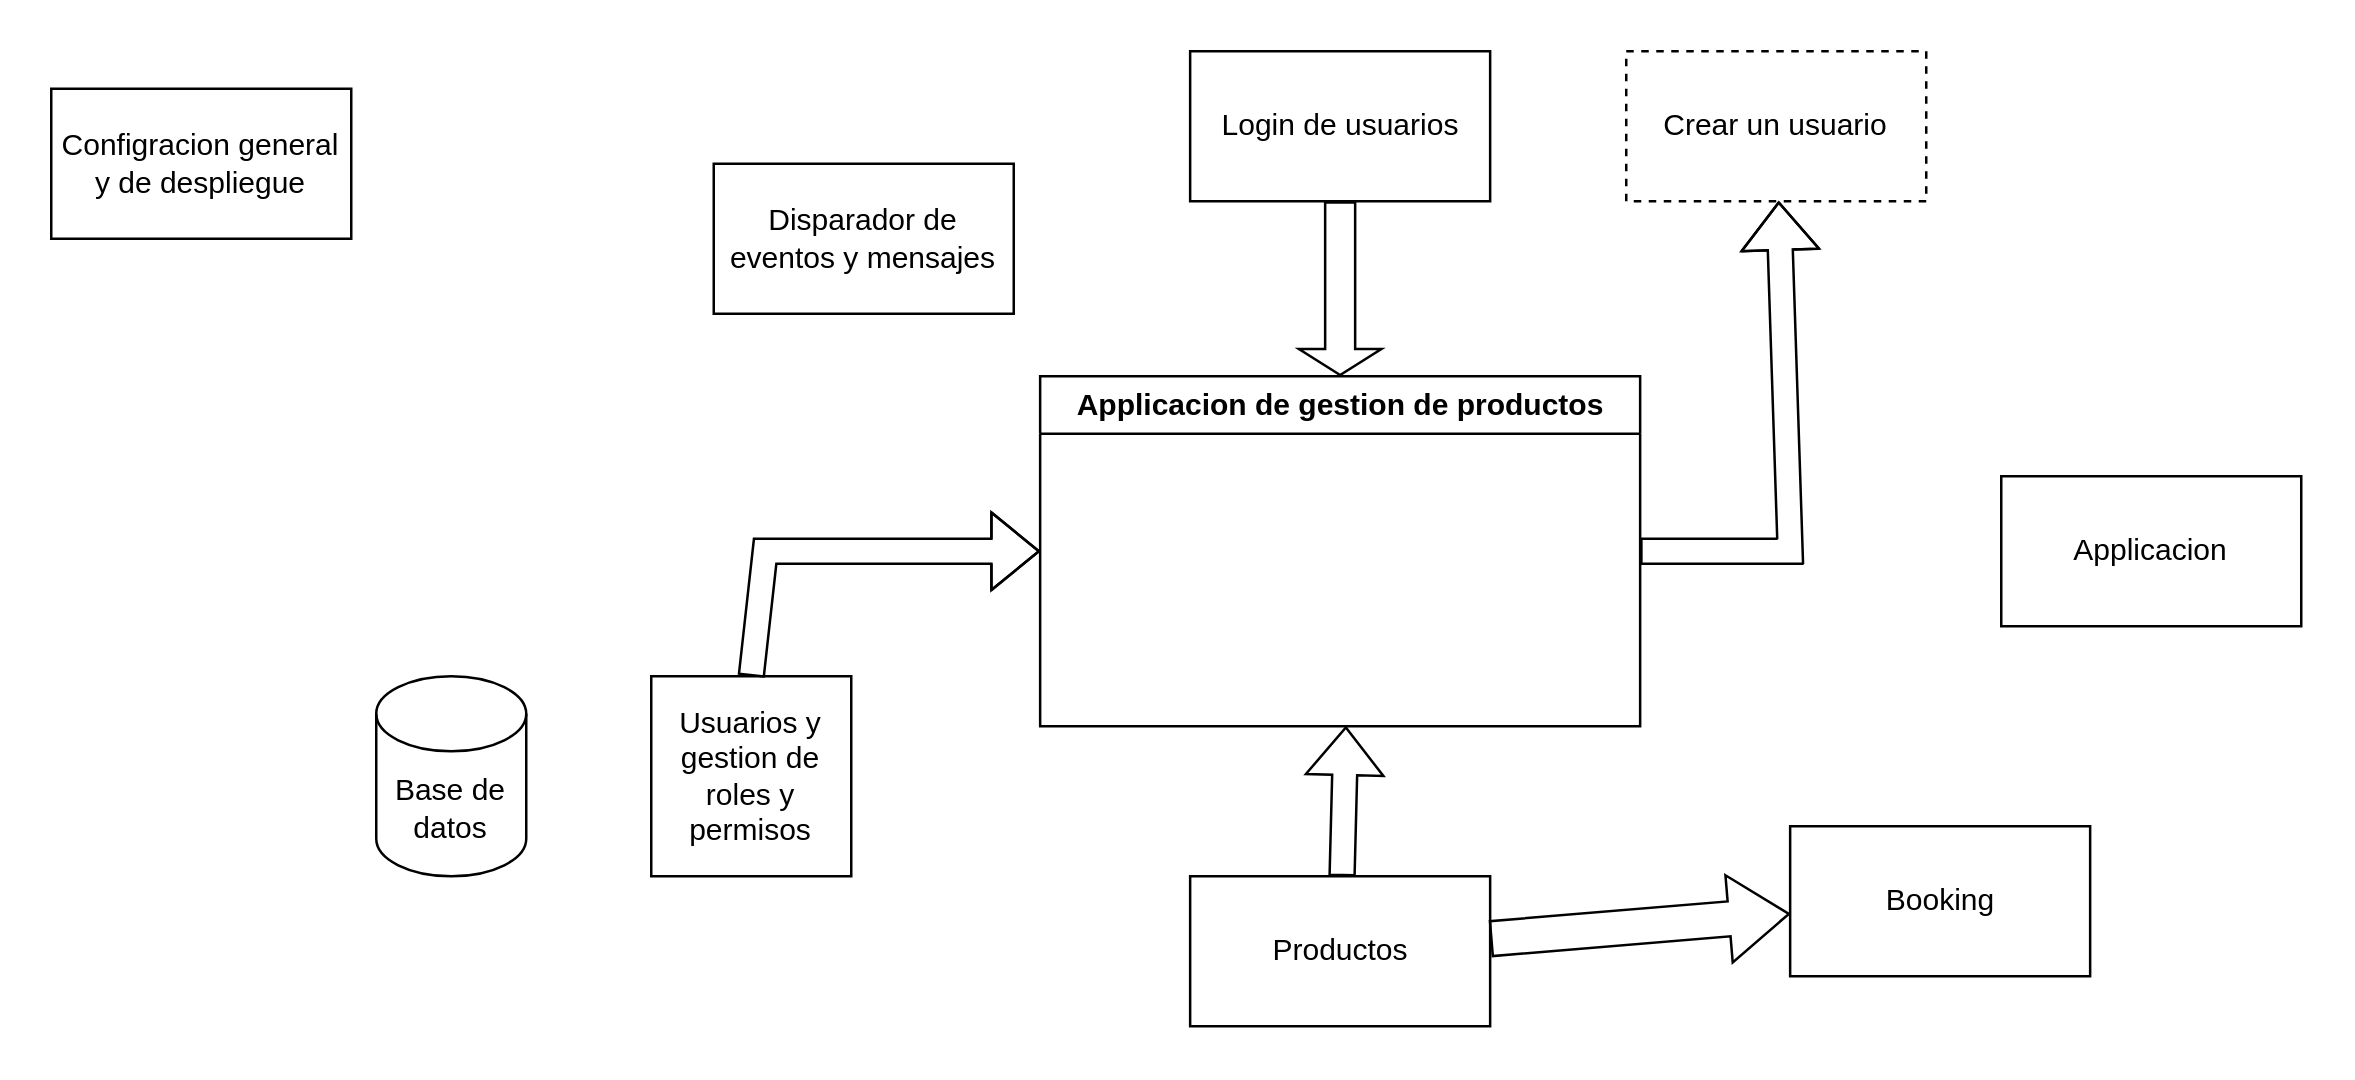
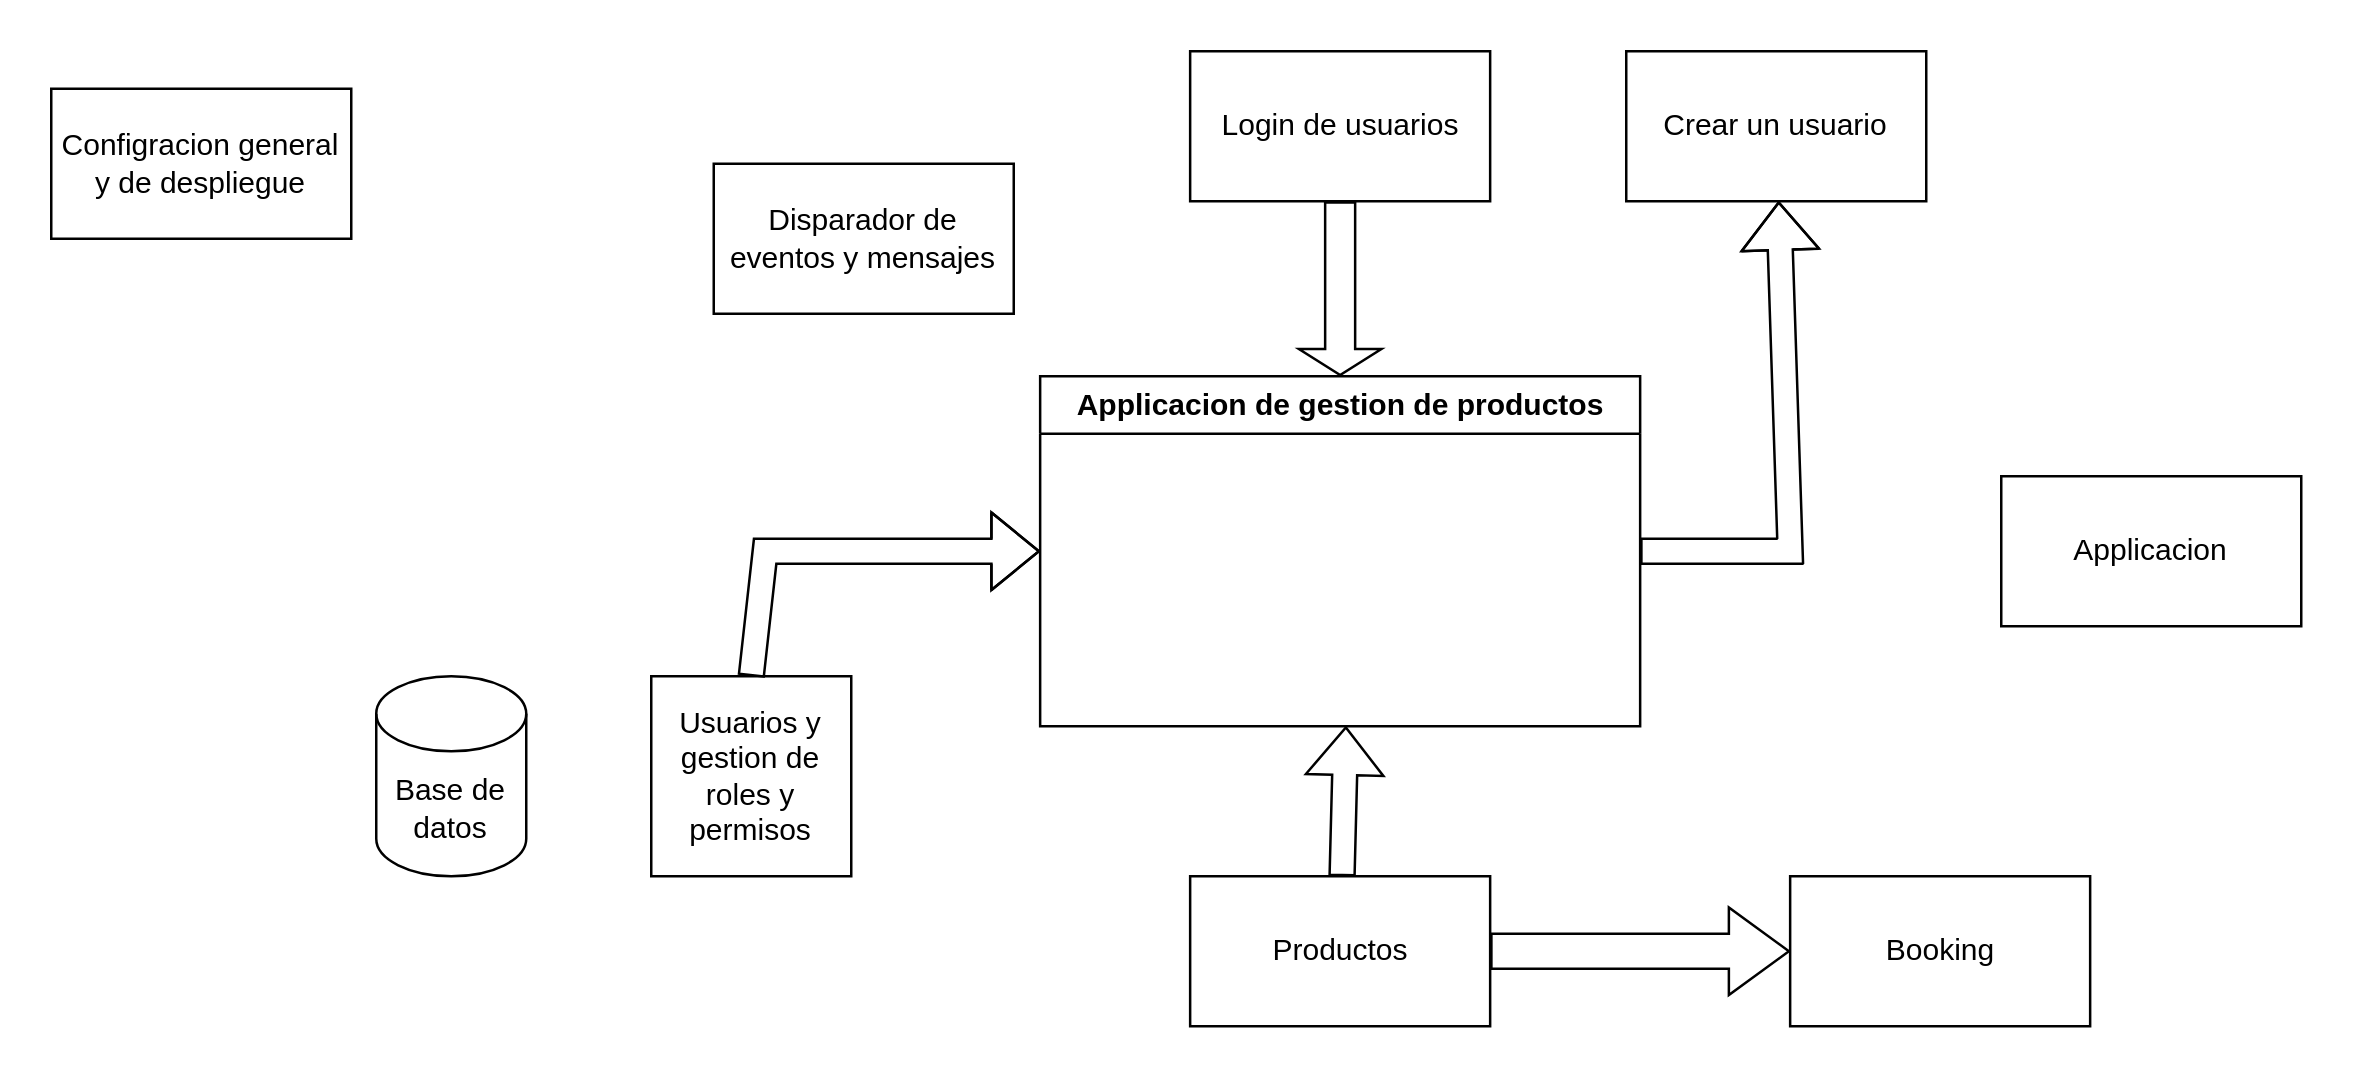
(1776, 126) -> (1776, 126)
(1940, 901) -> (1940, 951)
